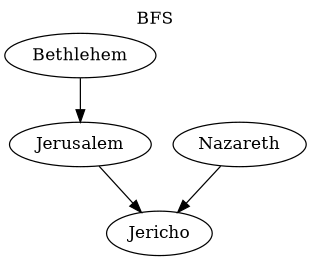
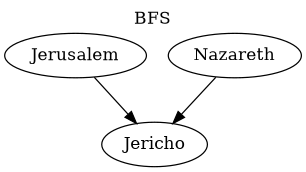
(80, 56) -> none
